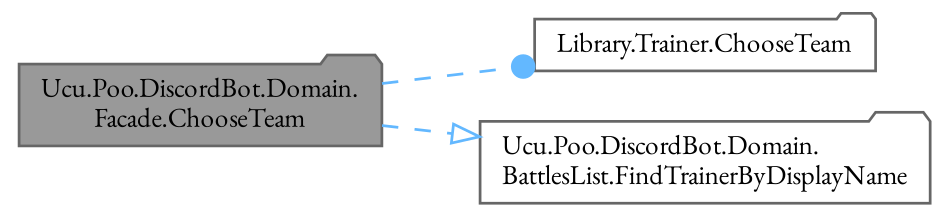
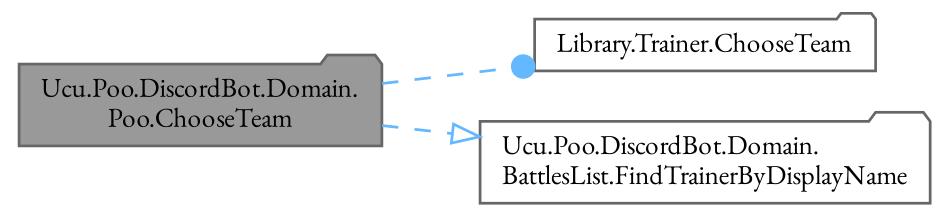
(200, 105) -> (200, 105)
